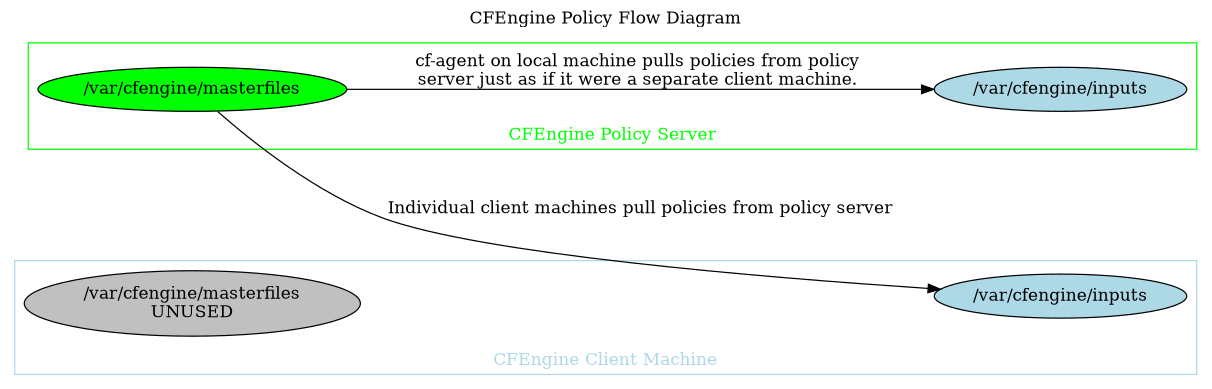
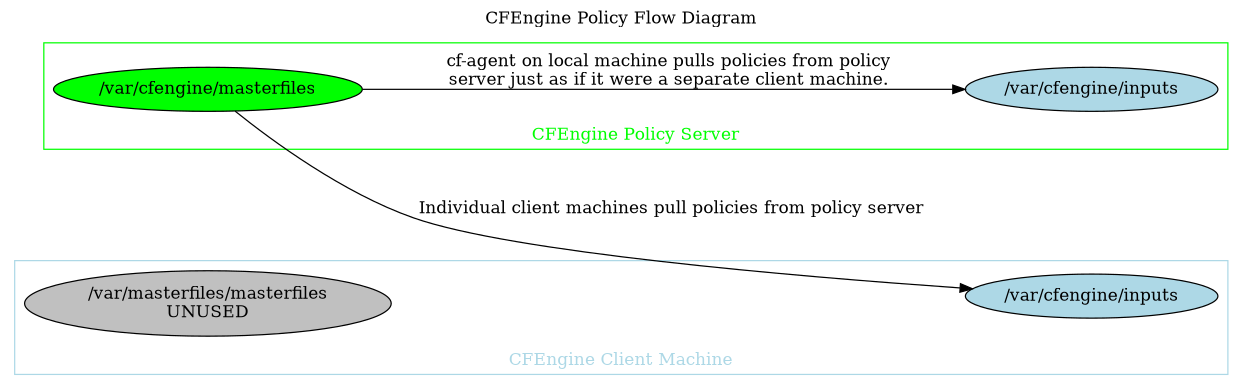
(192, 303) -> (208, 303)
